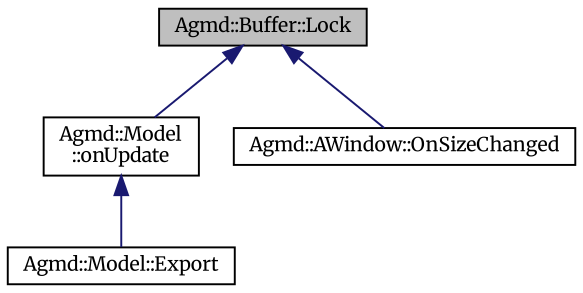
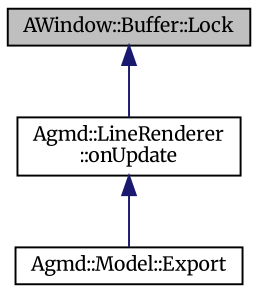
(263, 27) -> (129, 27)
(121, 146) -> (129, 146)
(405, 146) -> none
